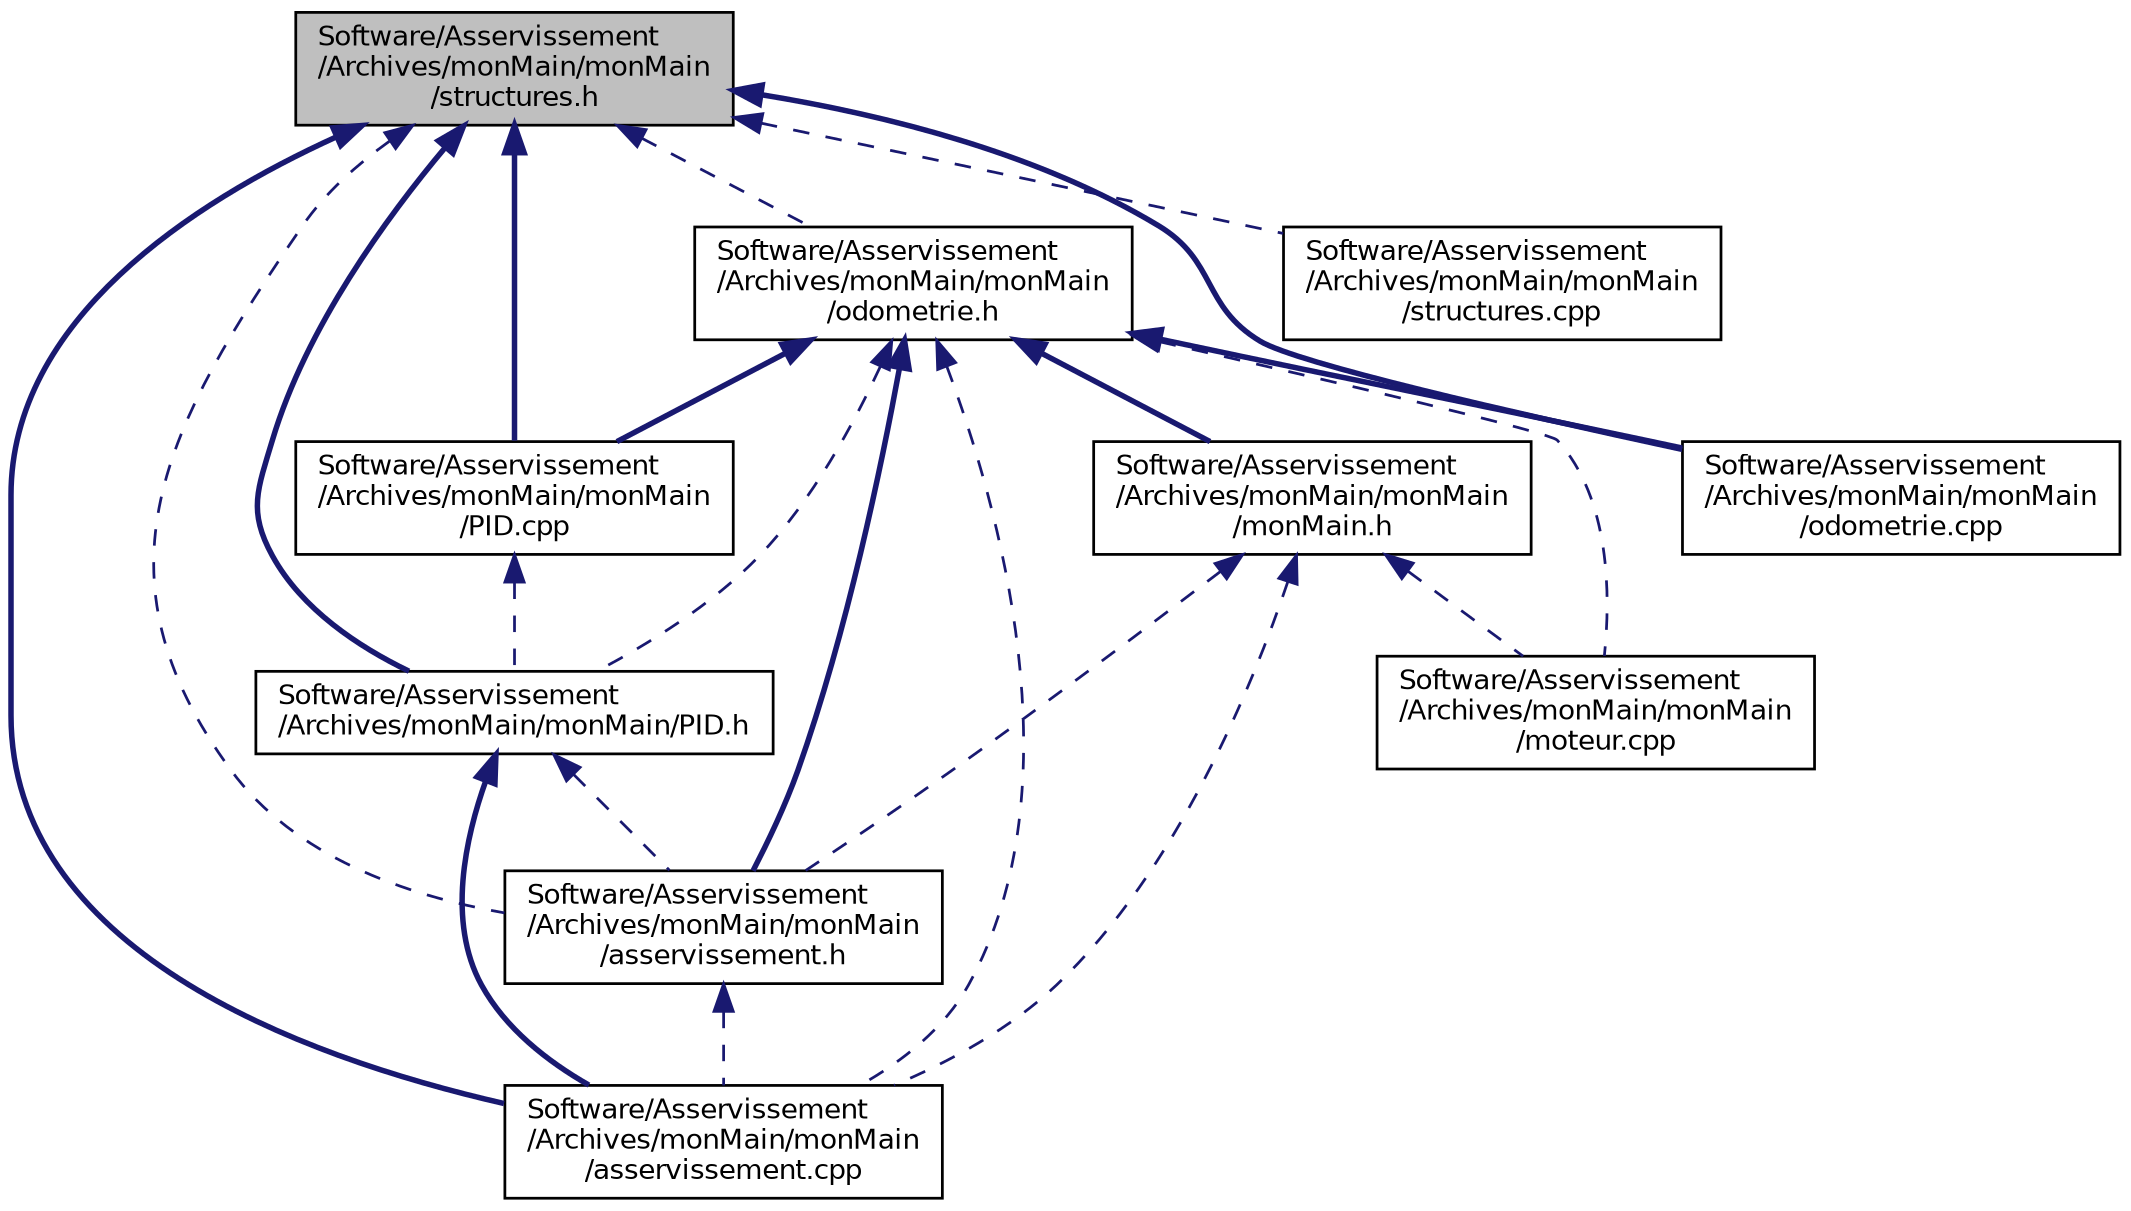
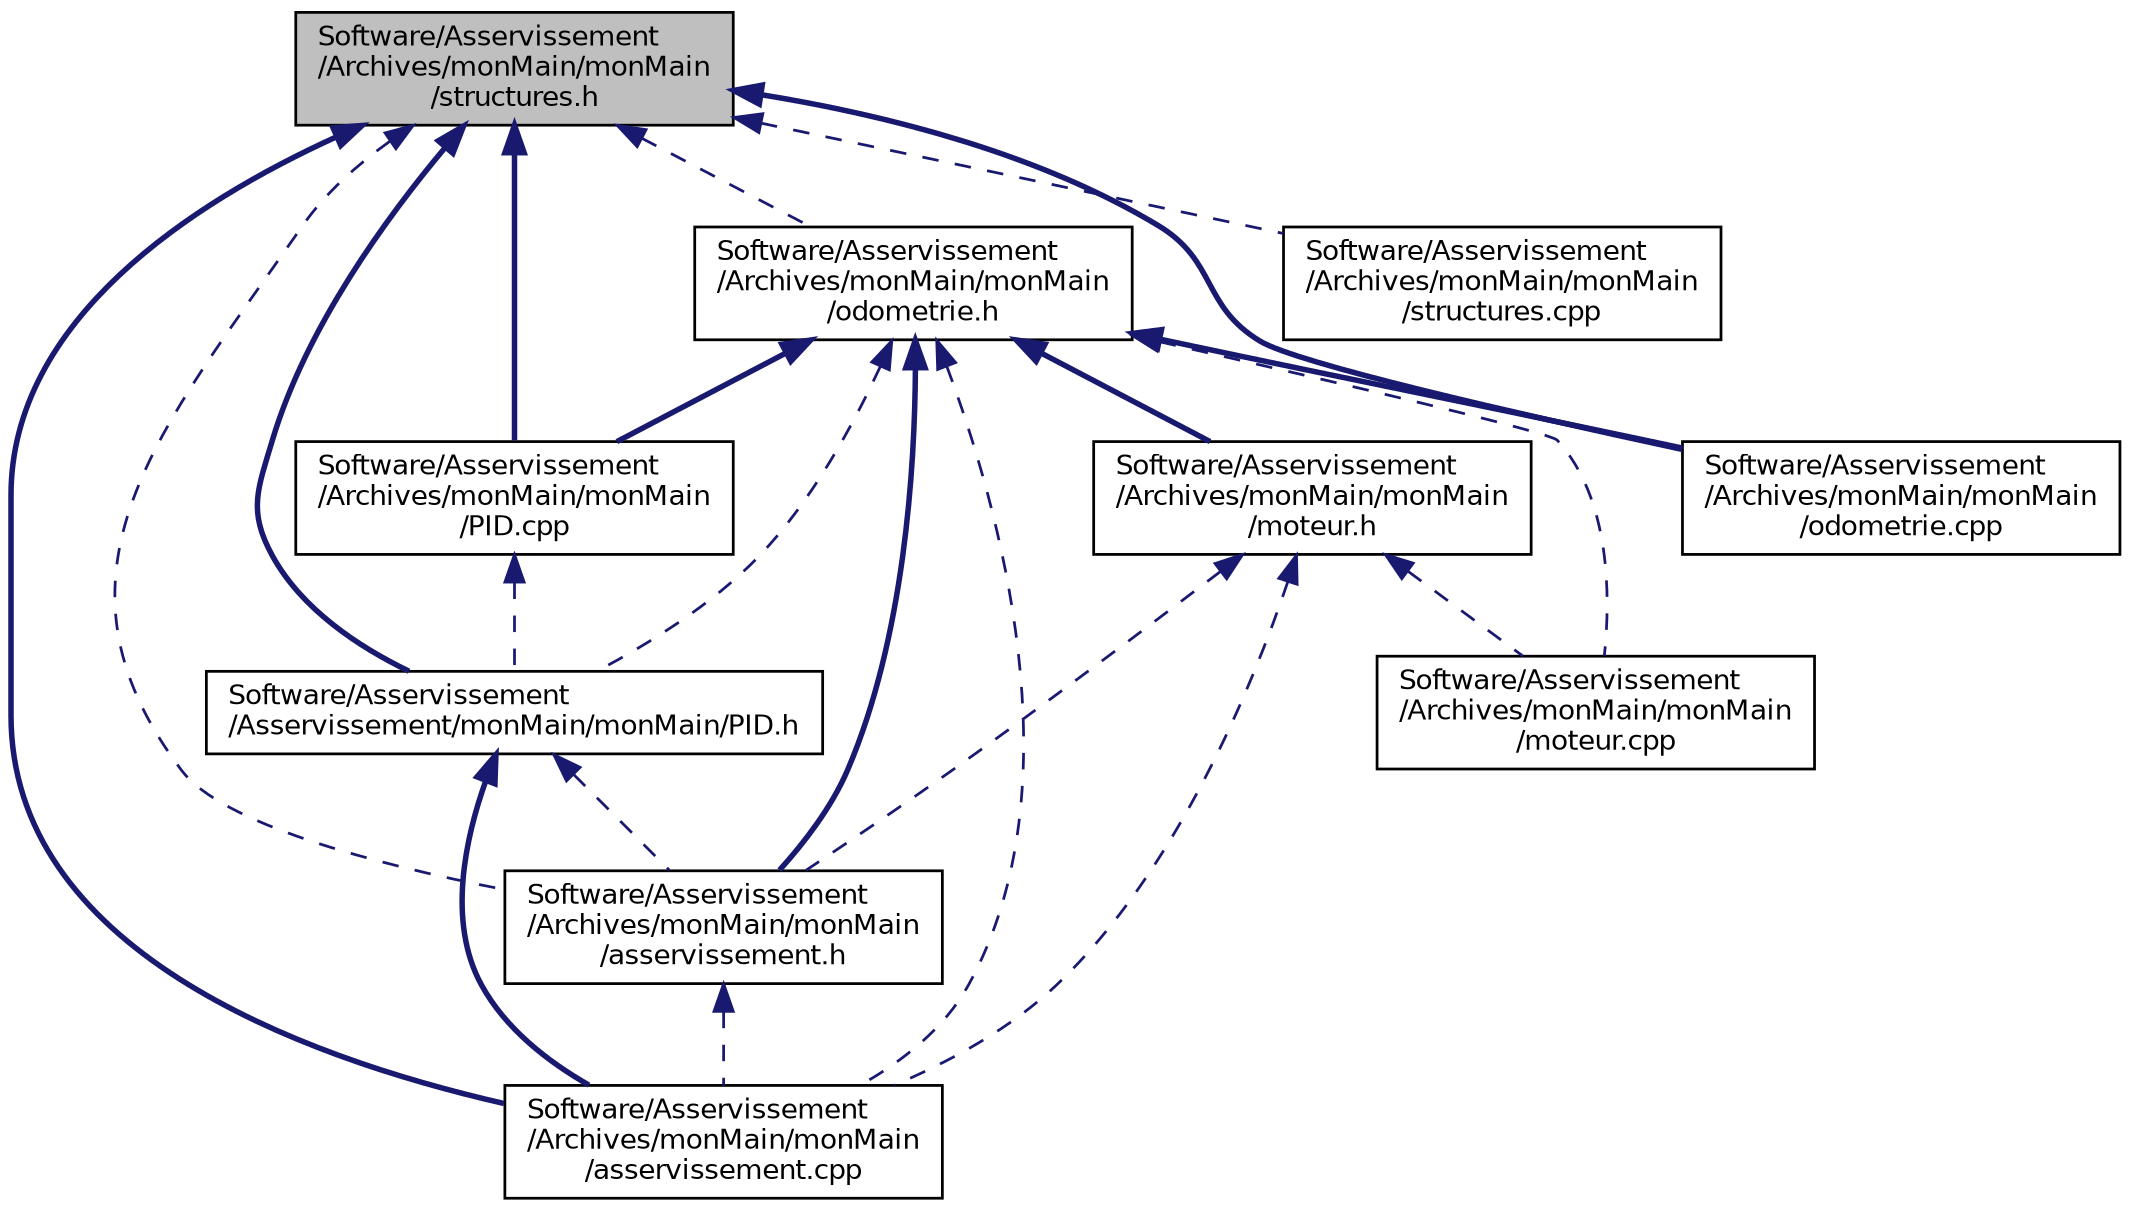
(1312, 498) -> (1312, 498)
(515, 713) -> (515, 713)
